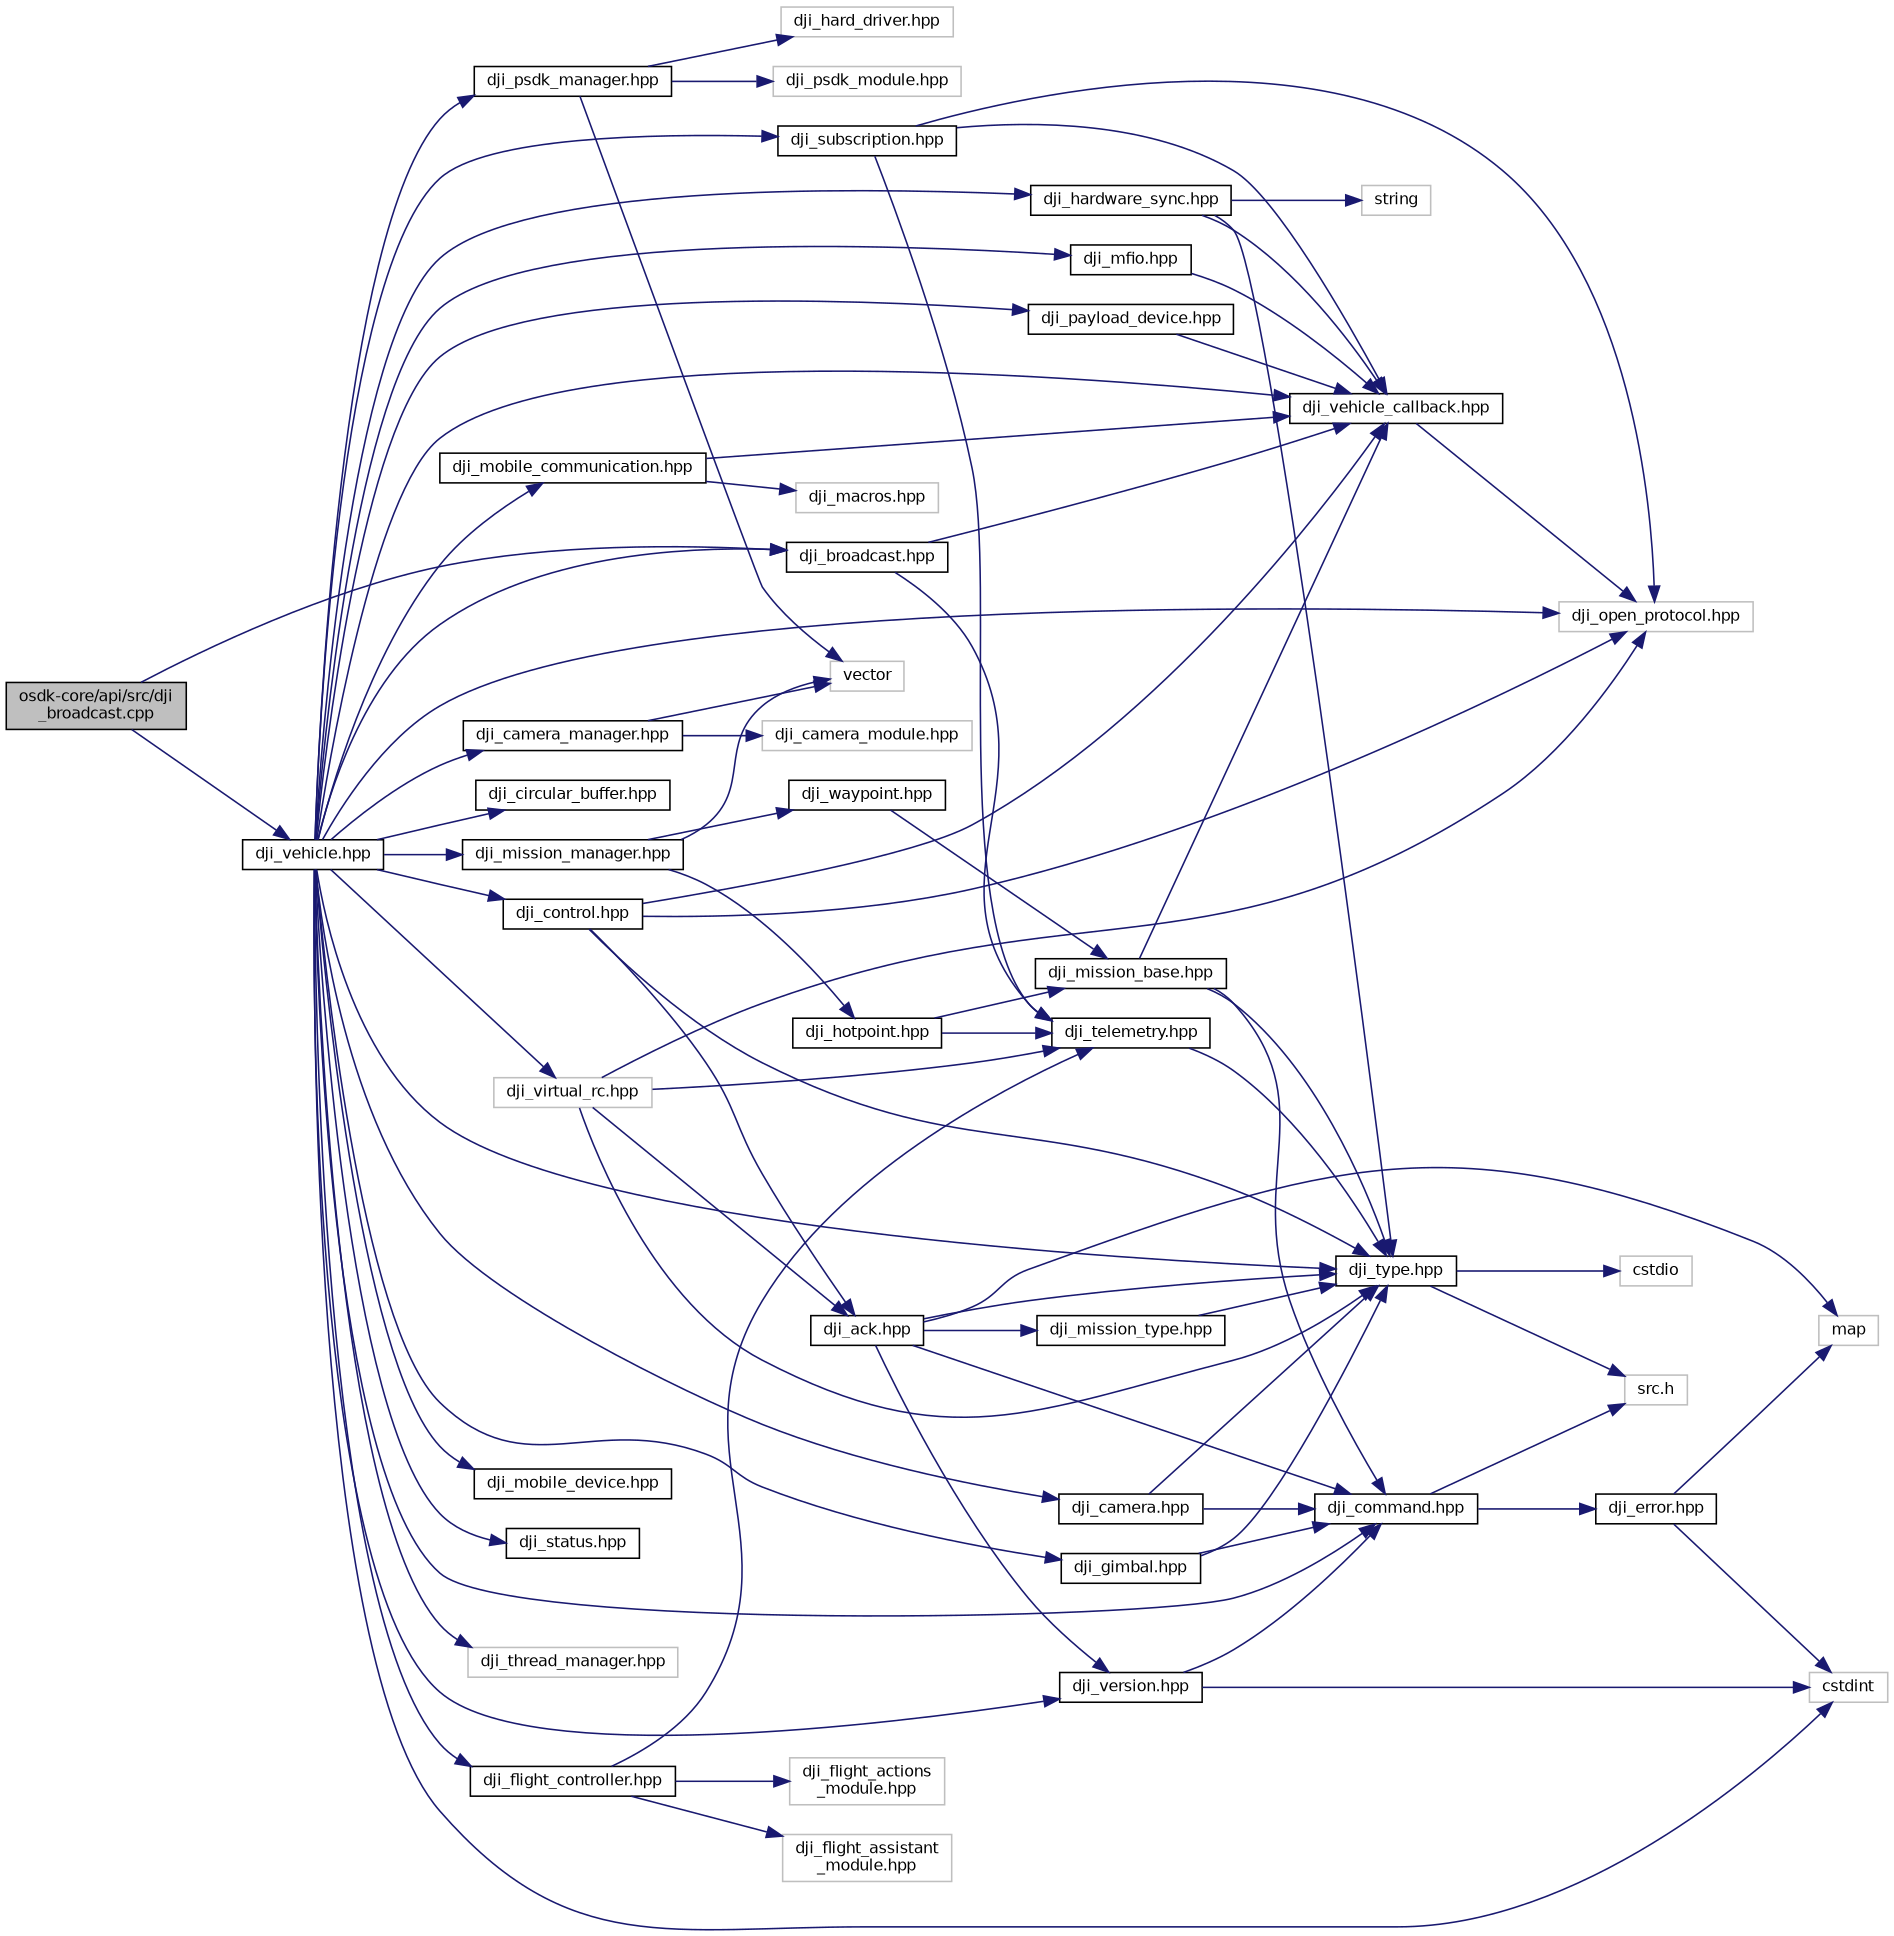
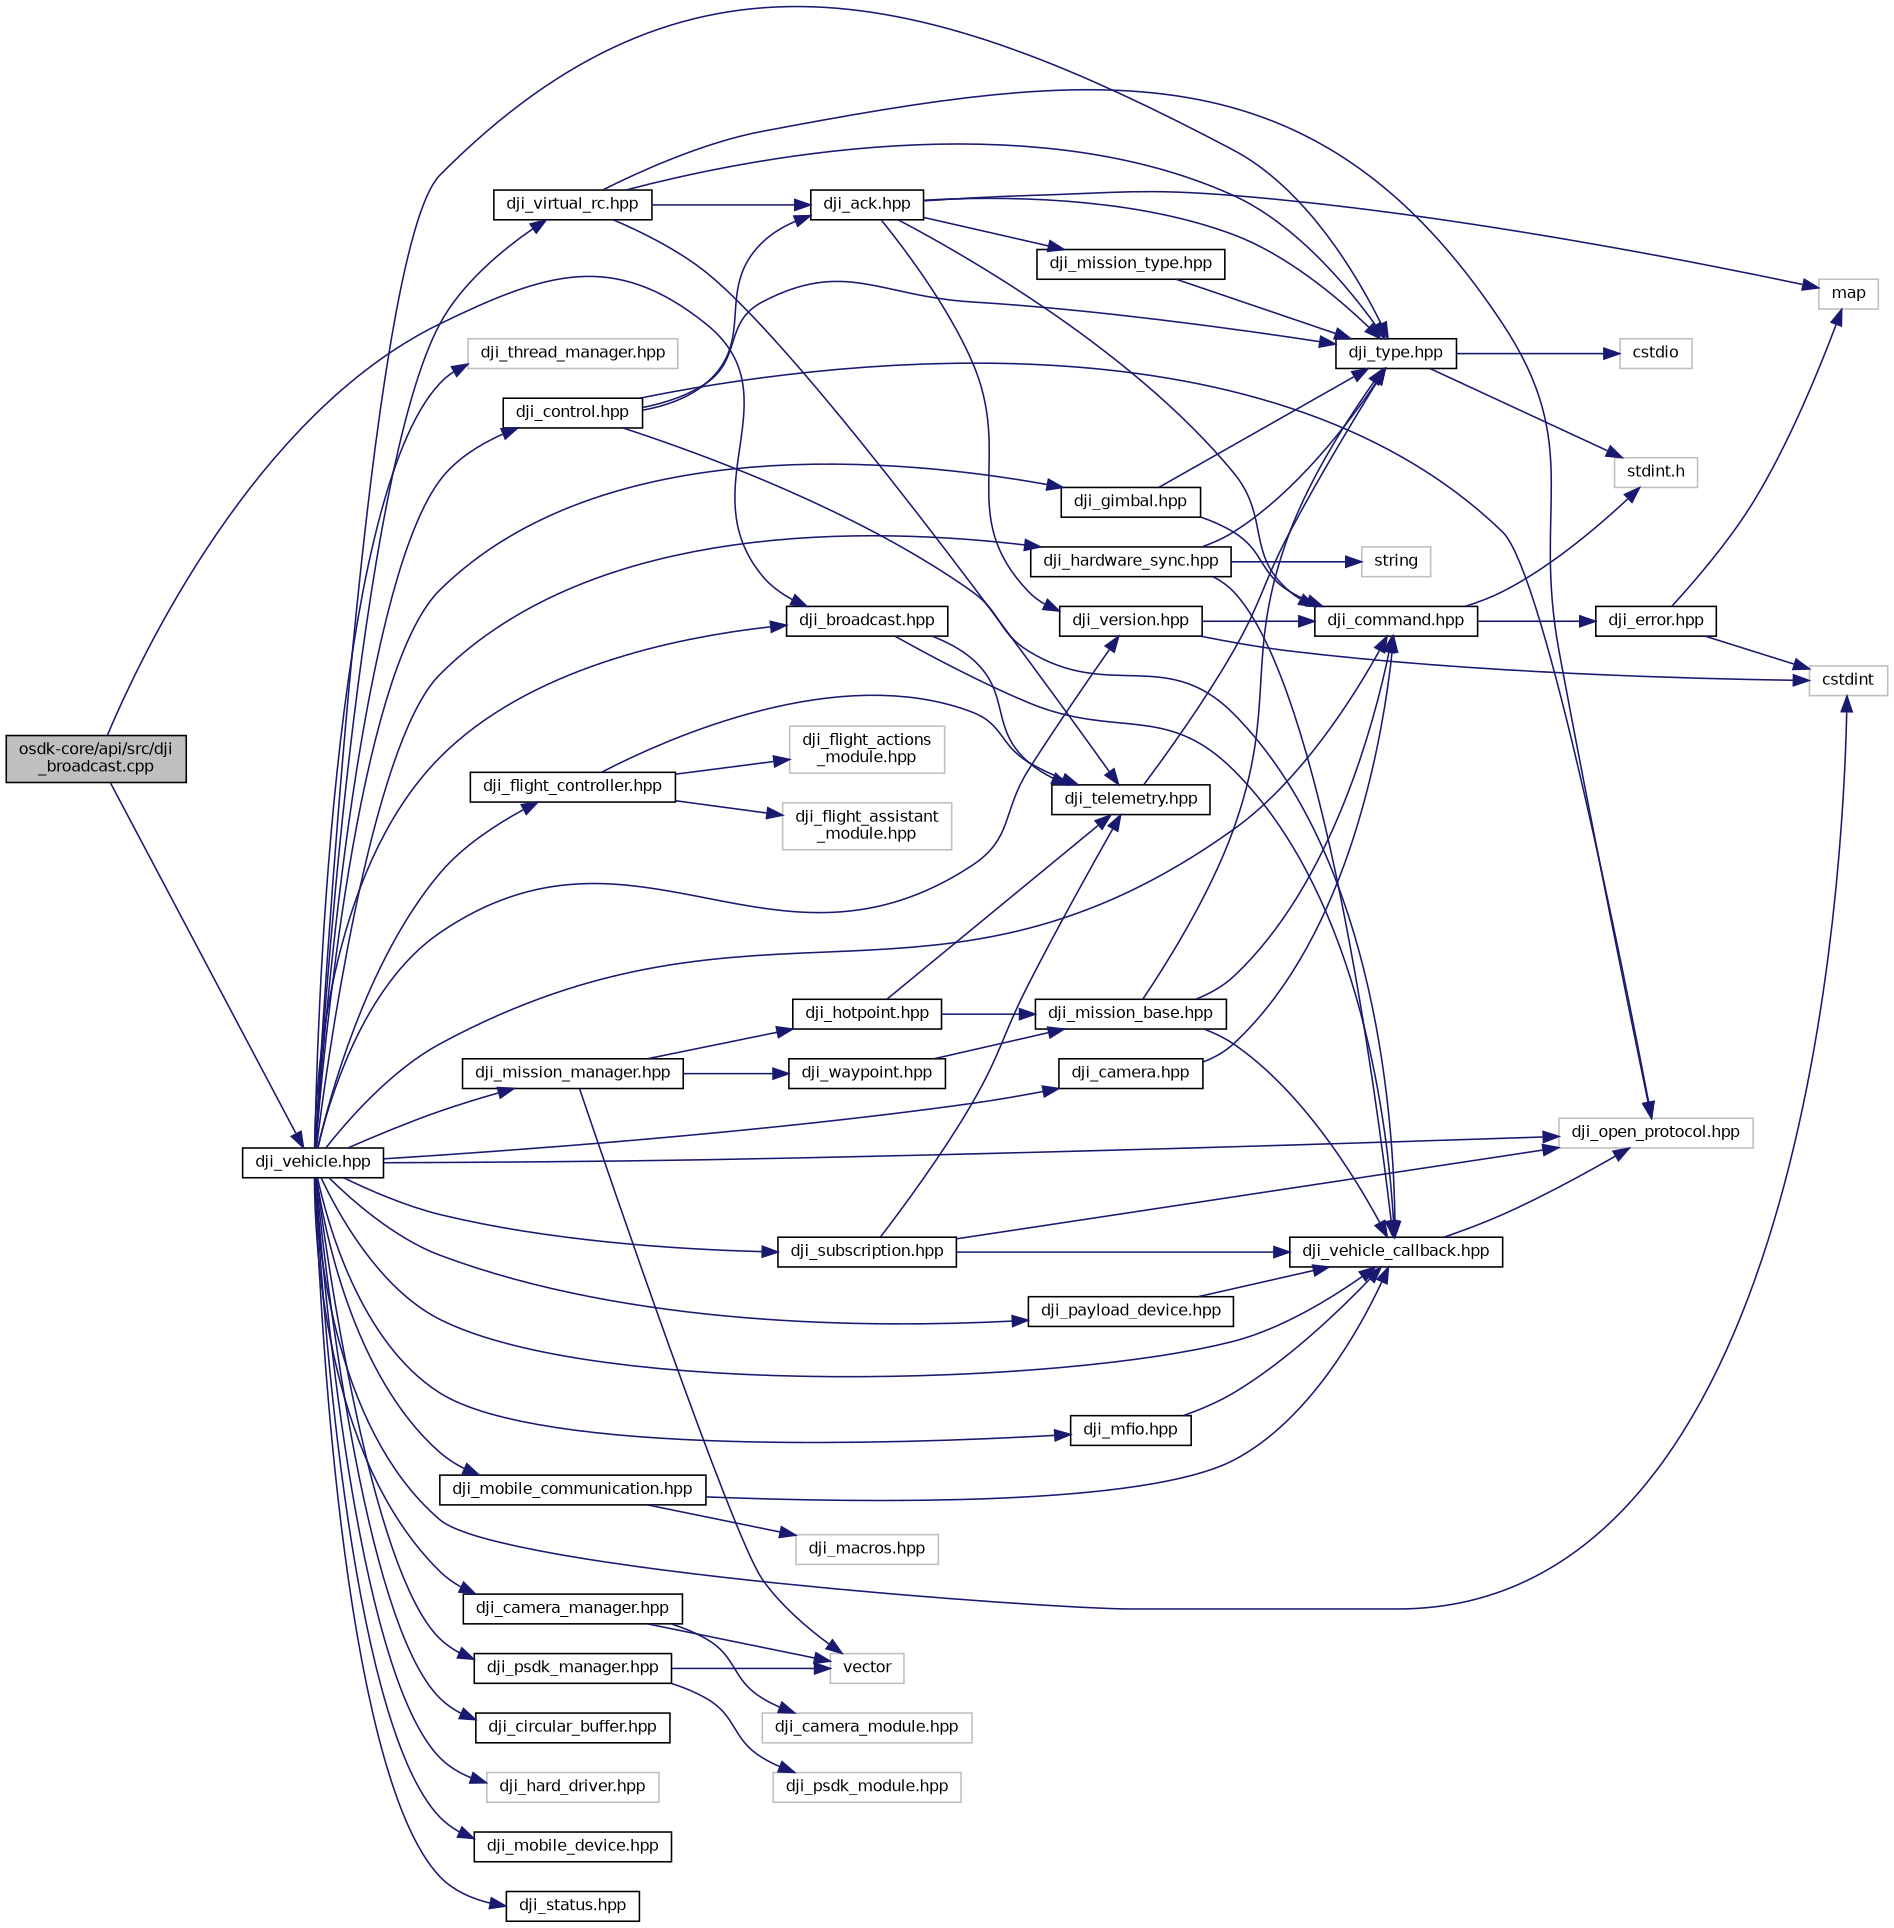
(713, 53) -> (362, 1541)
(573, 1093) -> (573, 205)
(1656, 1390) -> (1656, 473)
(1258, 1395) -> none
